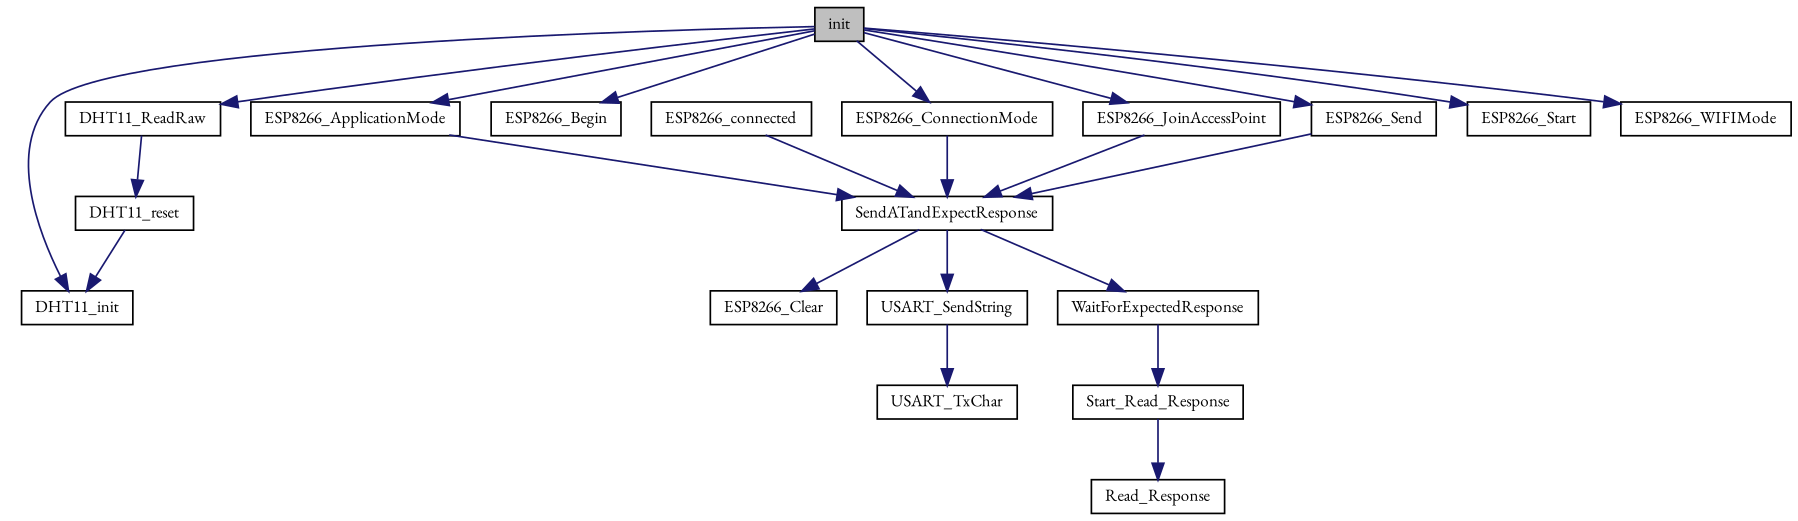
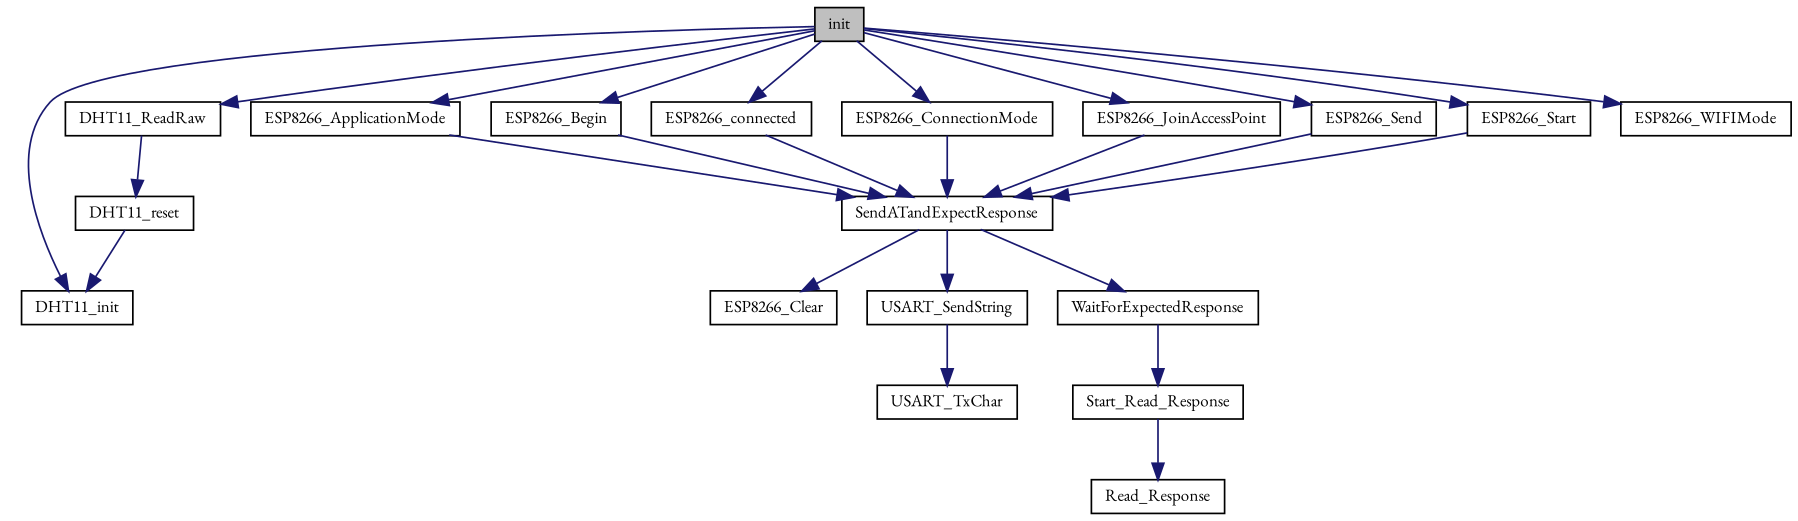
none -> (792, 66)
none -> (744, 164)
none -> (1268, 165)
